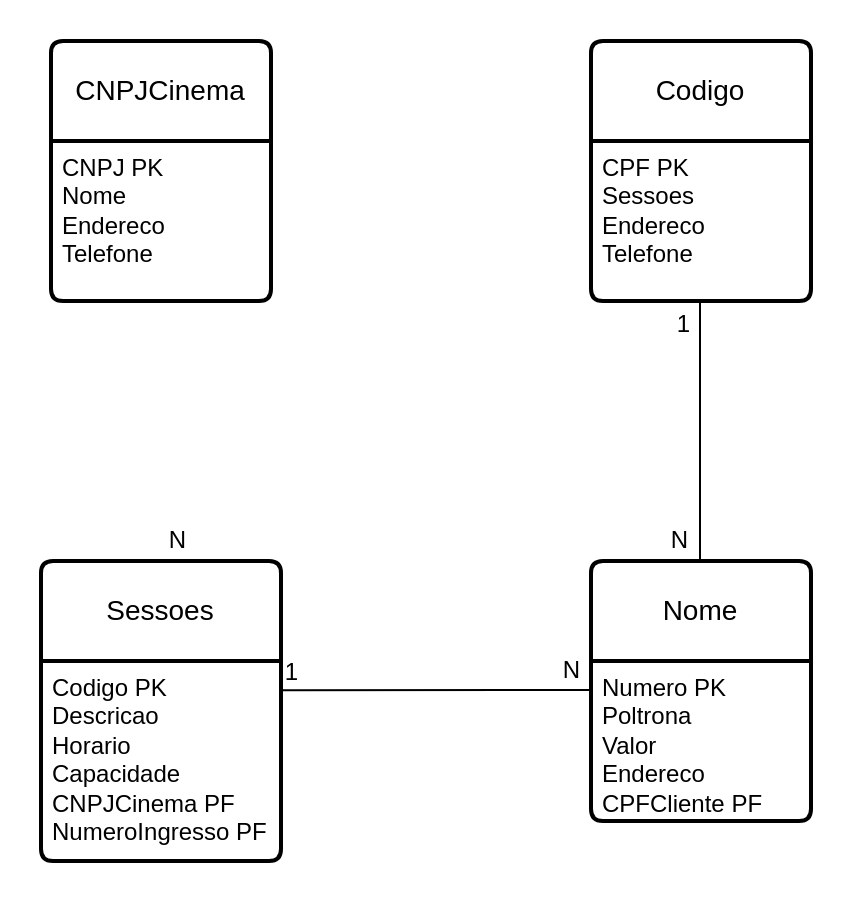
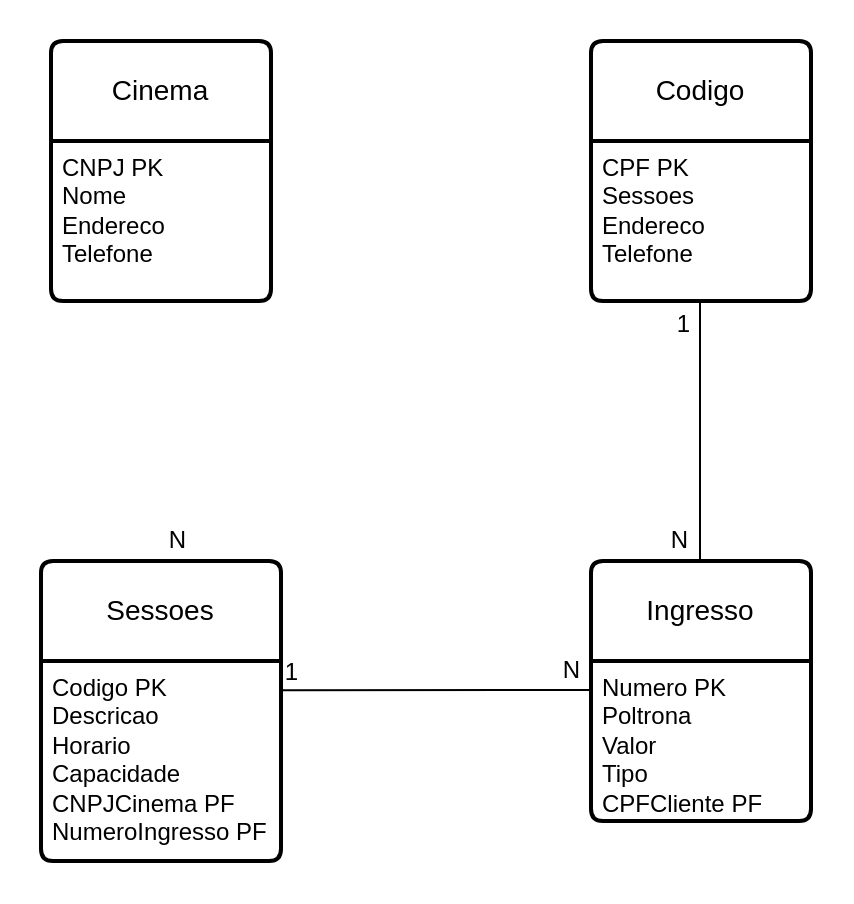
(161, 91) -> (161, 91)
(701, 611) -> (701, 611)
(681, 747) -> (681, 747)
